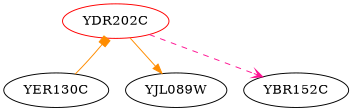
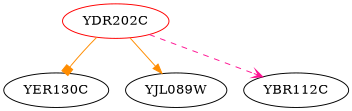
(88, 60) -> (84, 51)
(296, 90) -> (296, 90)
